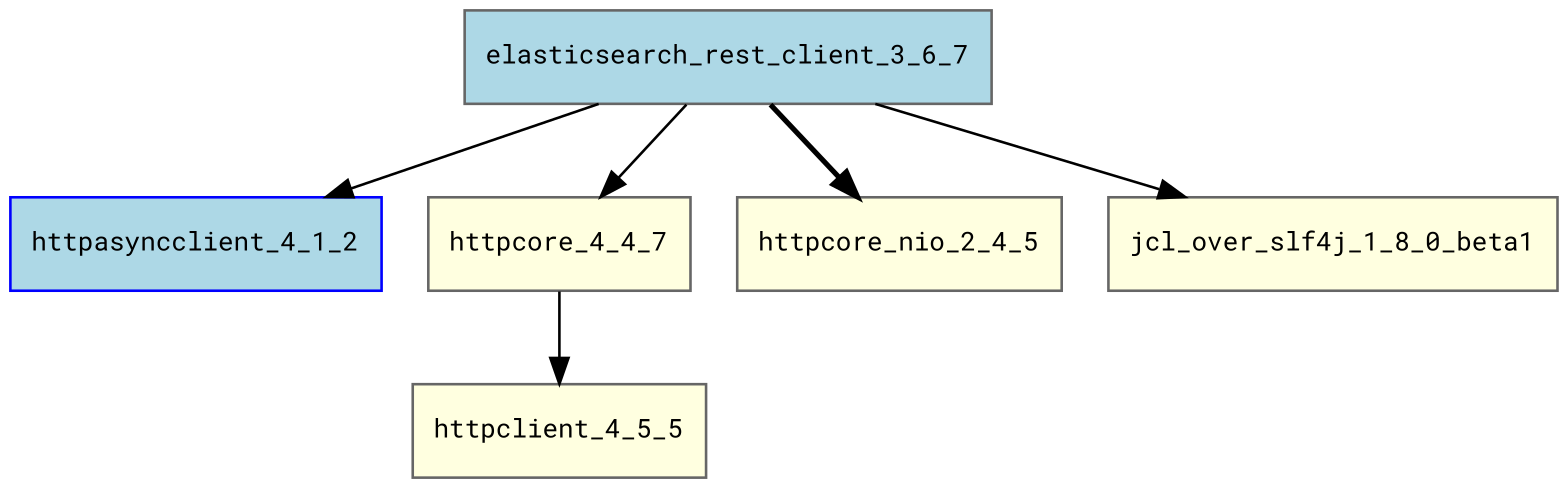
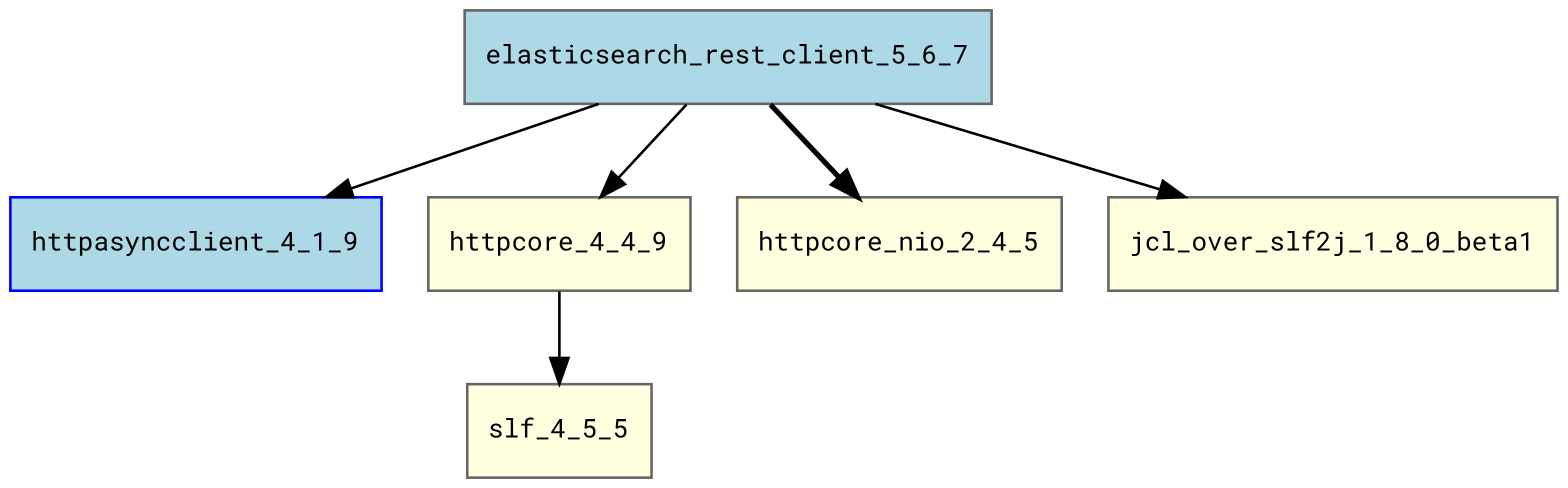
(728, 57) -> (728, 57)
(196, 244) -> (196, 244)
(559, 244) -> (559, 244)
(1333, 244) -> (1333, 244)
(559, 431) -> (559, 431)
